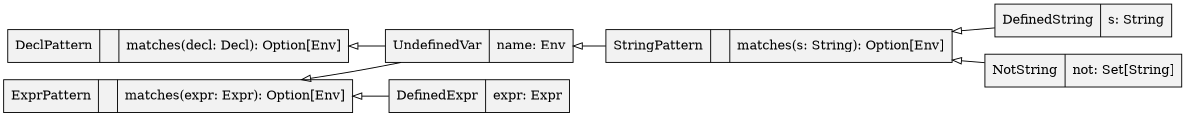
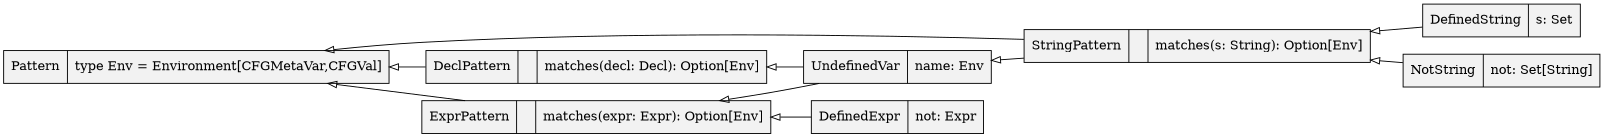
(1136, 20) -> (1554, 20)
none -> (196, 67)
(528, 96) -> (946, 117)
